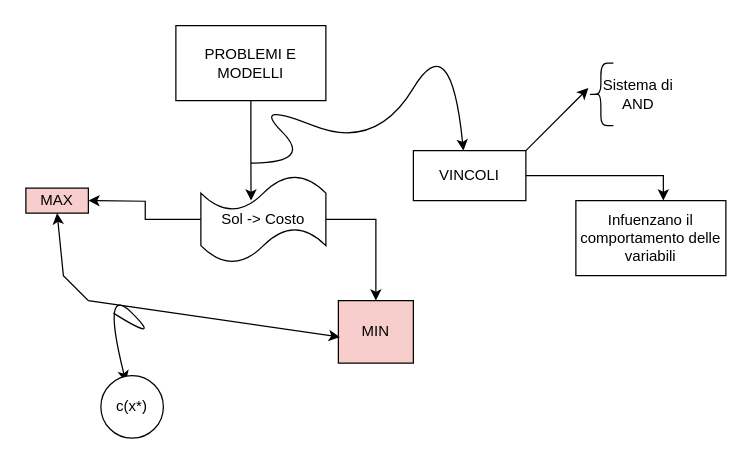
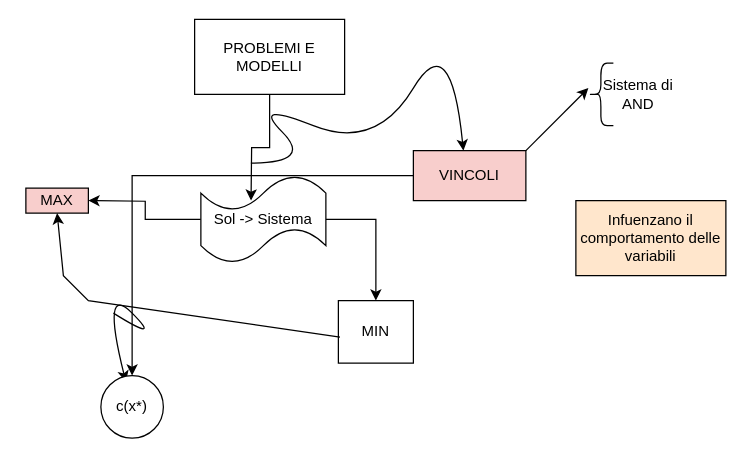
(251, 63) -> (269, 57)
(469, 176) -> (469, 176)
(603, 176) -> (177, 176)
(263, 219) -> (263, 219)
(651, 238) -> (651, 238)
(376, 332) -> (376, 332)
(330, 336) -> (333, 336)
